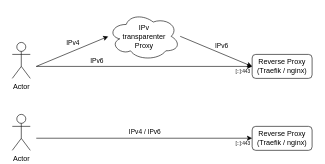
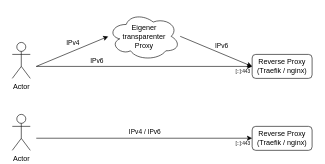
(144, 36) -> (144, 36)
